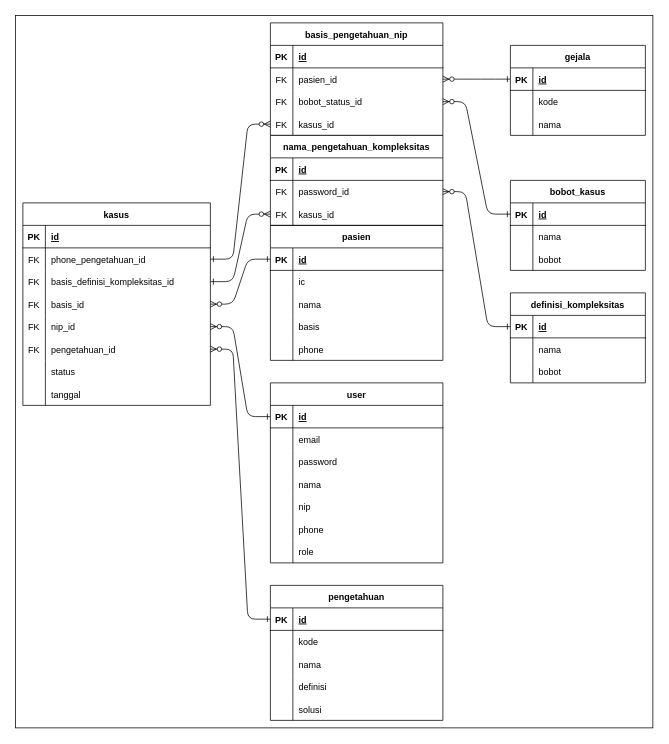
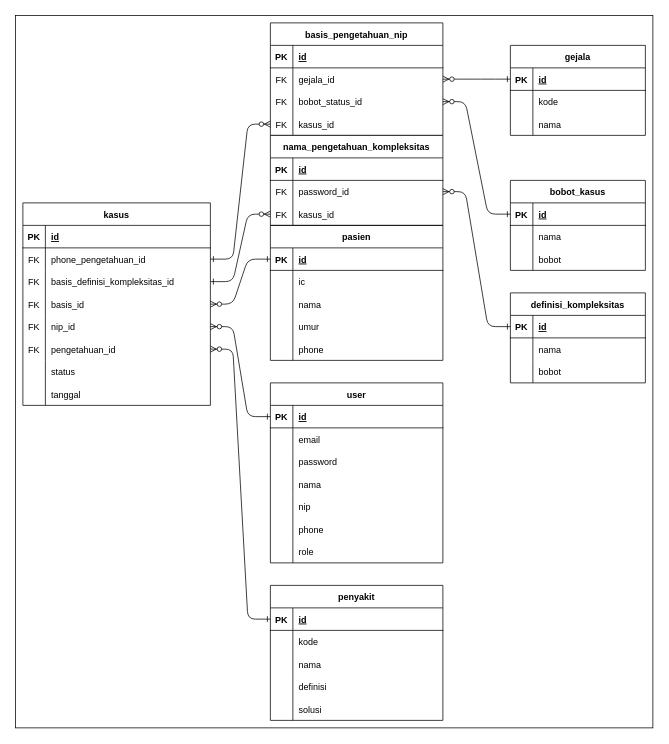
(319, 80) -> (319, 80)
(310, 327) -> (309, 327)
(356, 597) -> (356, 597)
